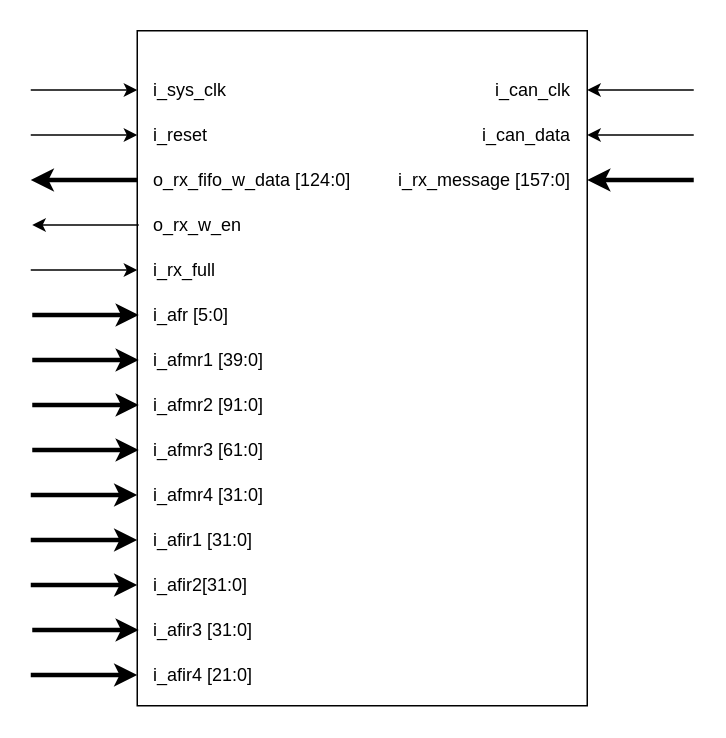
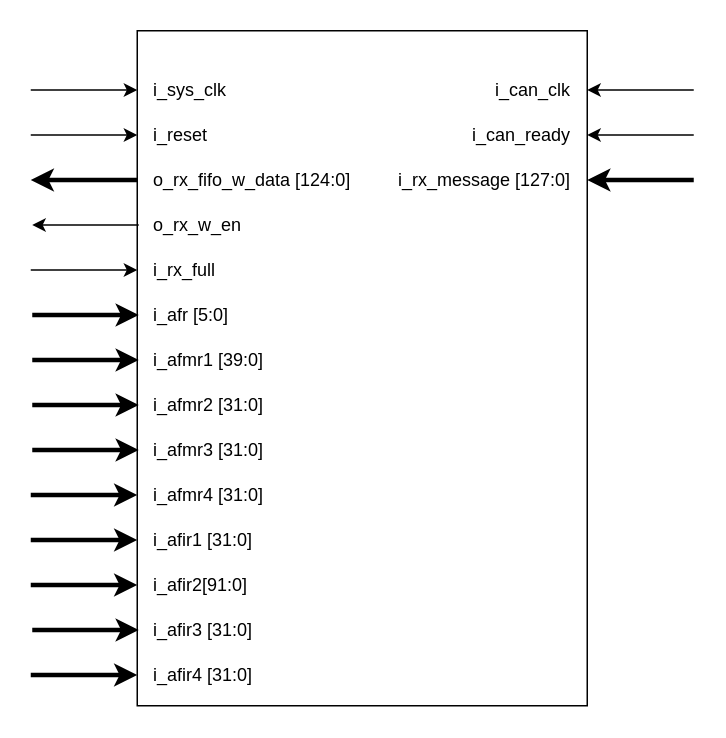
(523, 136) -> (518, 136)
(477, 181) -> (477, 181)
(217, 406) -> (217, 406)
(217, 451) -> (217, 451)
(212, 586) -> (212, 586)
(215, 676) -> (215, 676)
